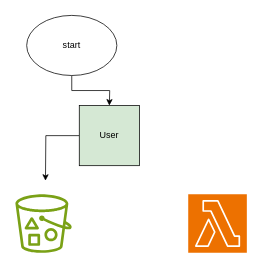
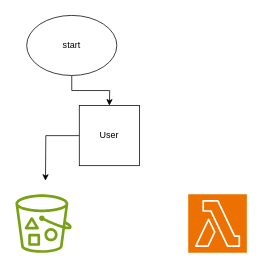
(109, 135) -> (109, 135)
